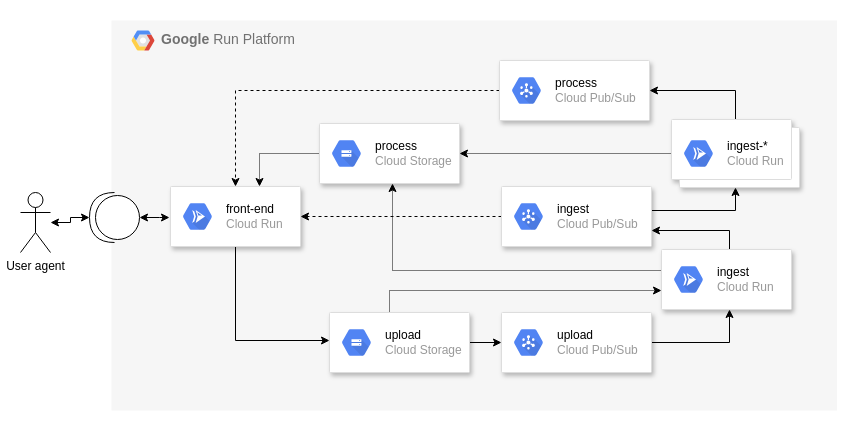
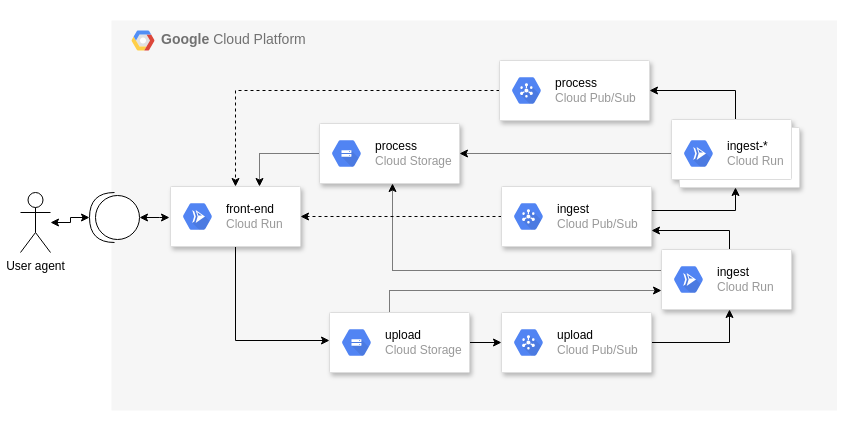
(229, 40) -> (235, 40)
